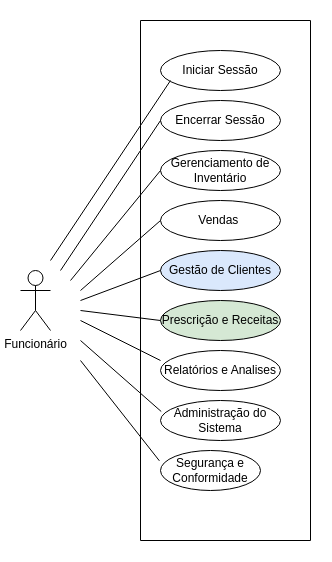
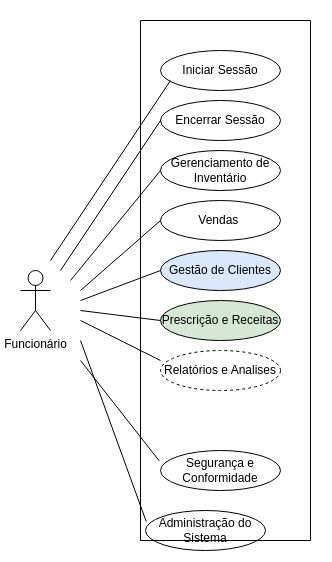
(221, 371) -> (221, 371)
(221, 421) -> (206, 531)
(211, 471) -> (221, 471)
